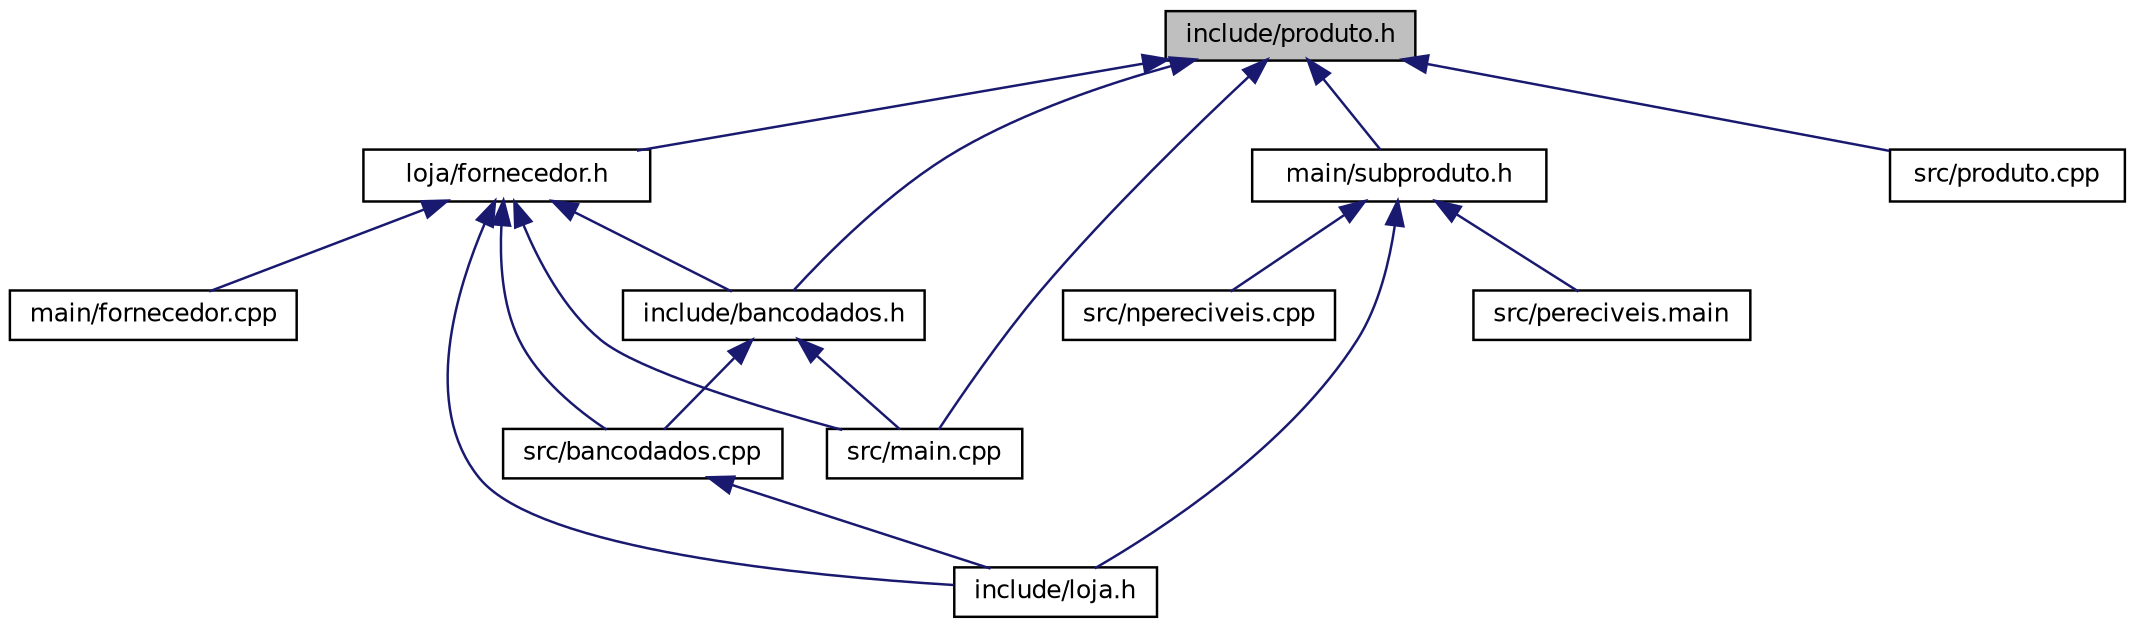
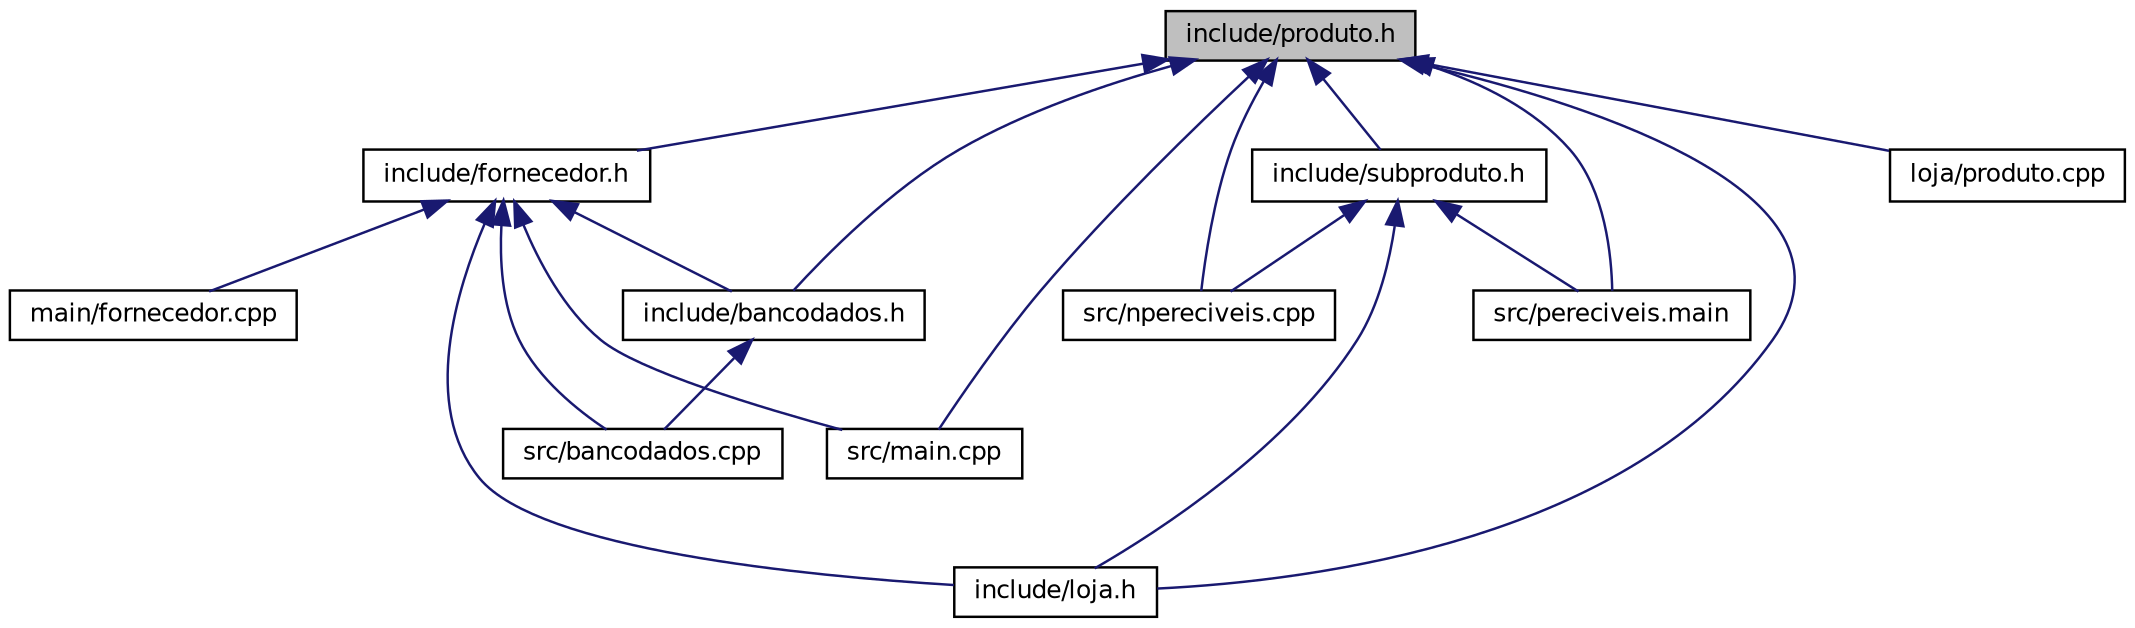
none -> (1566, 145)
(507, 176) -> (507, 176)
(1399, 176) -> (1399, 176)
(2007, 176) -> (2007, 176)
none -> (1221, 183)
(858, 393) -> none
(861, 527) -> (1716, 404)
